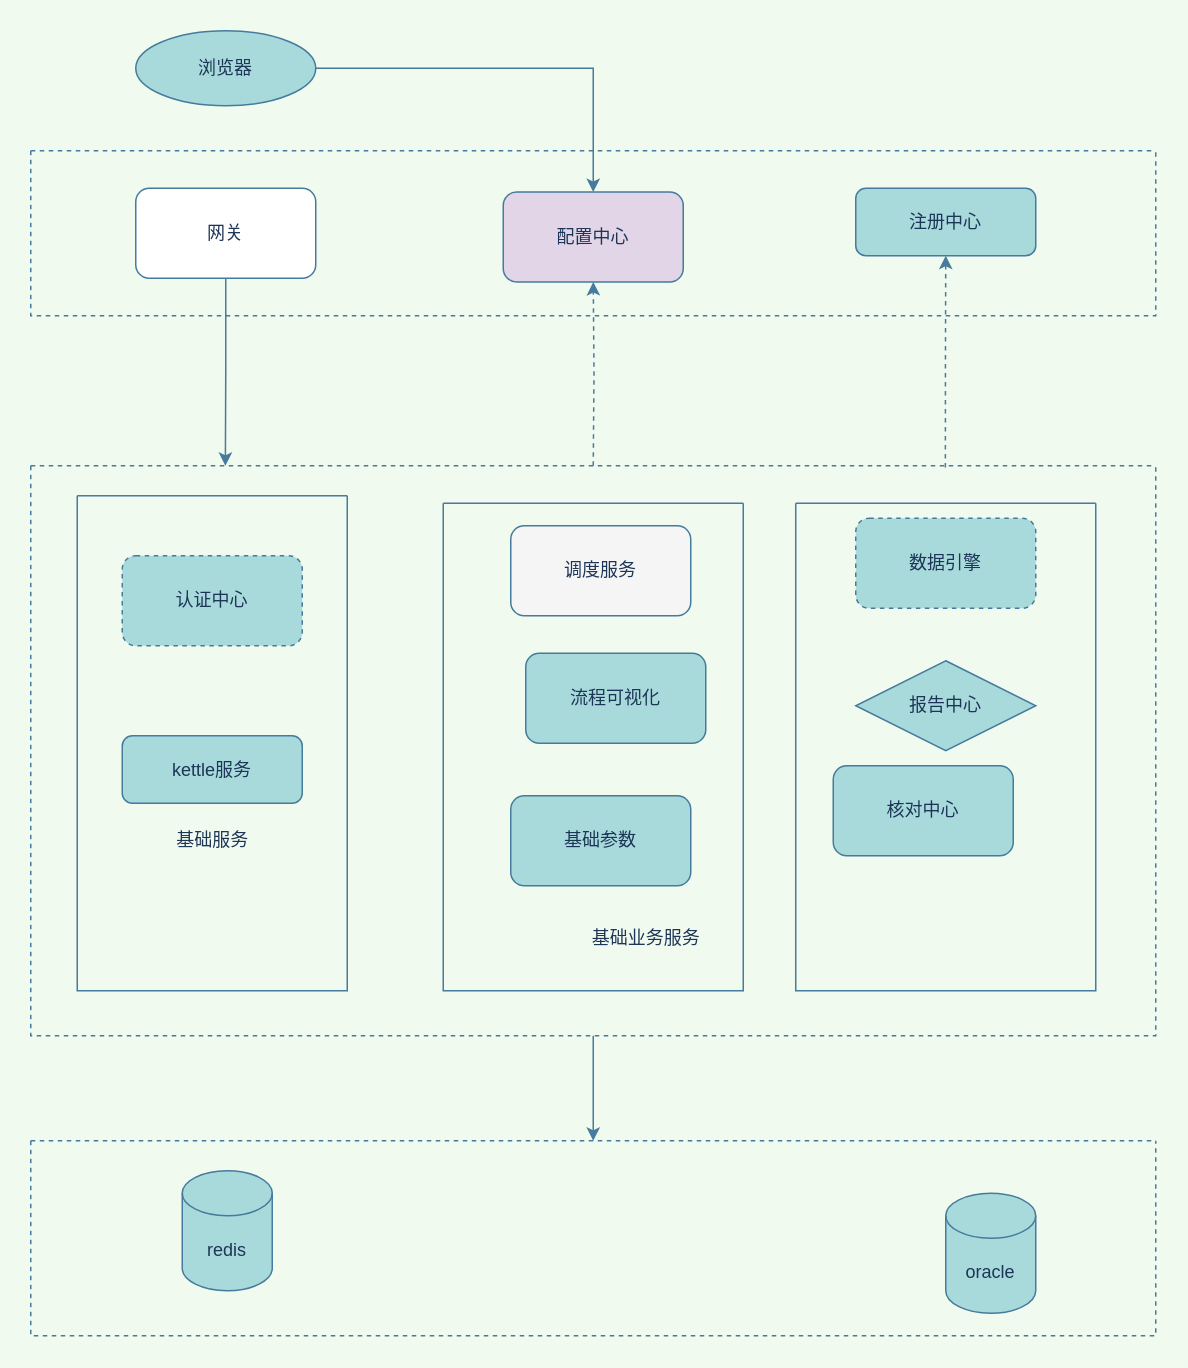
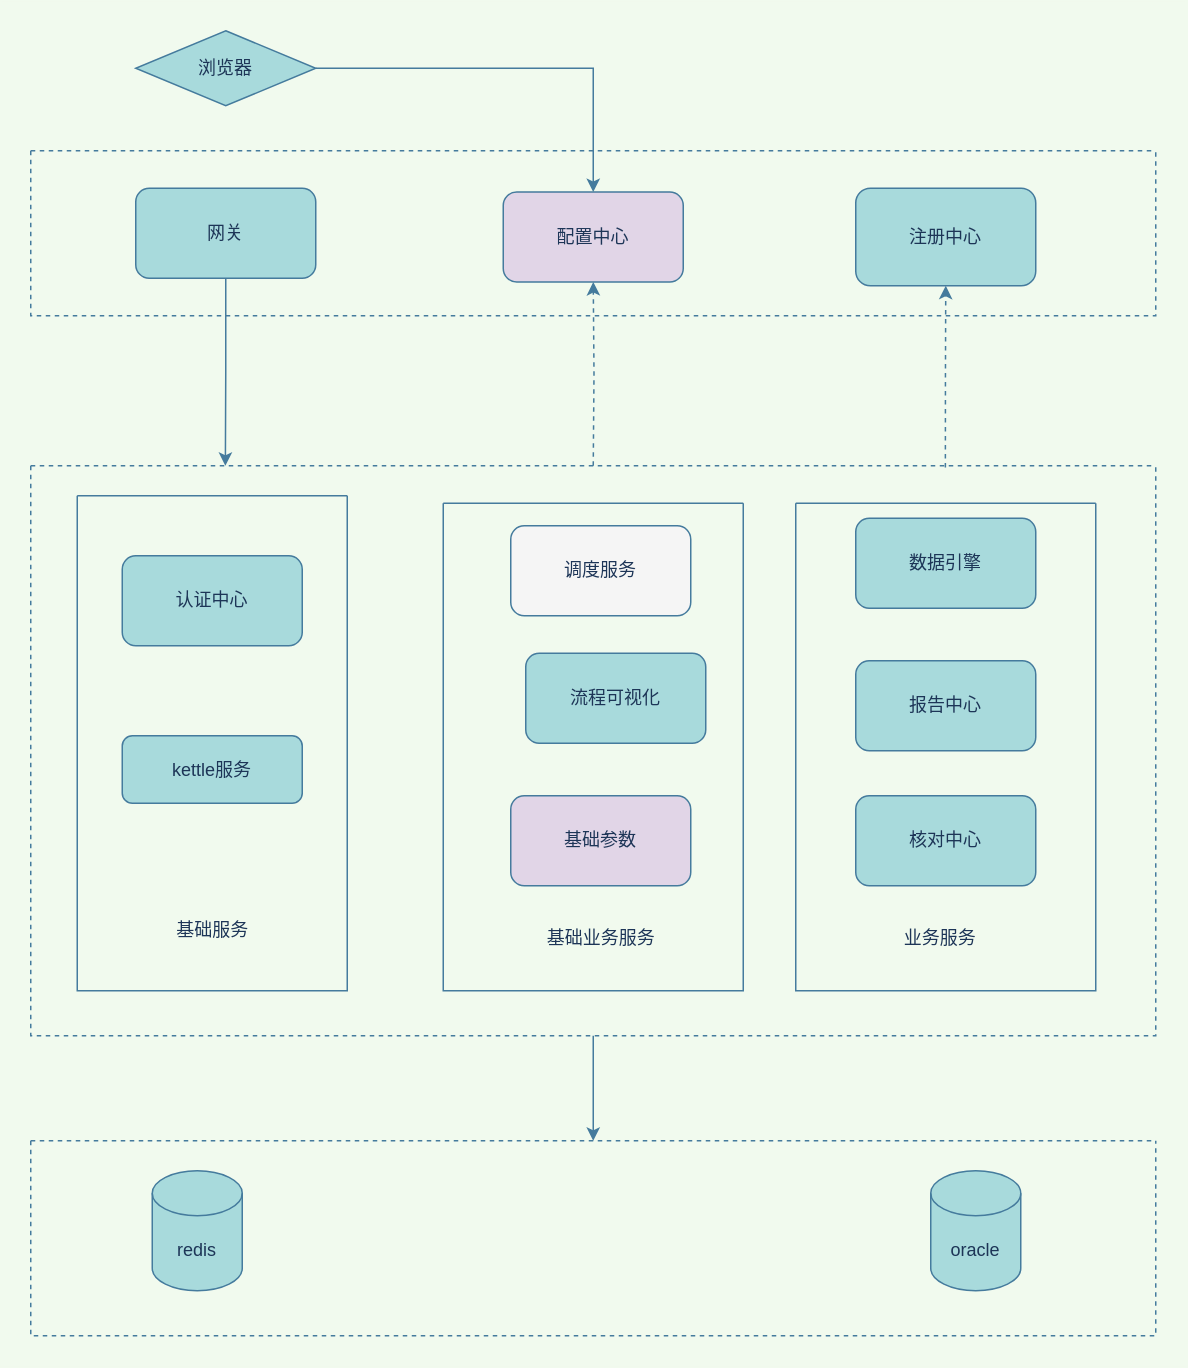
(226, 68) -> (226, 68)
(946, 222) -> (946, 237)
(226, 233) -> (226, 233)
(946, 563) -> (946, 563)
(212, 601) -> (212, 601)
(946, 706) -> (946, 706)
(923, 811) -> (946, 841)
(212, 841) -> (212, 931)
(601, 841) -> (601, 841)
(646, 938) -> (601, 938)
none -> (940, 938)
(227, 1231) -> (197, 1231)
(991, 1253) -> (976, 1231)
